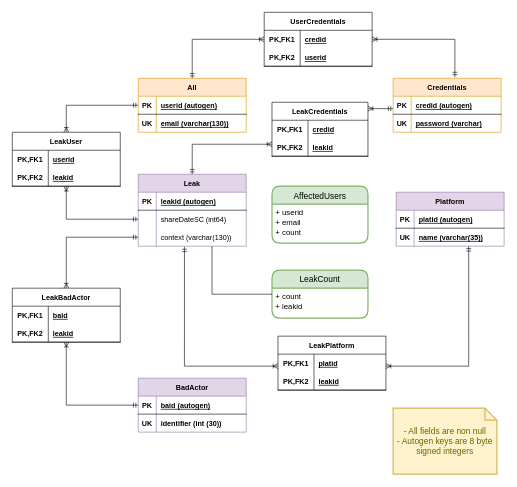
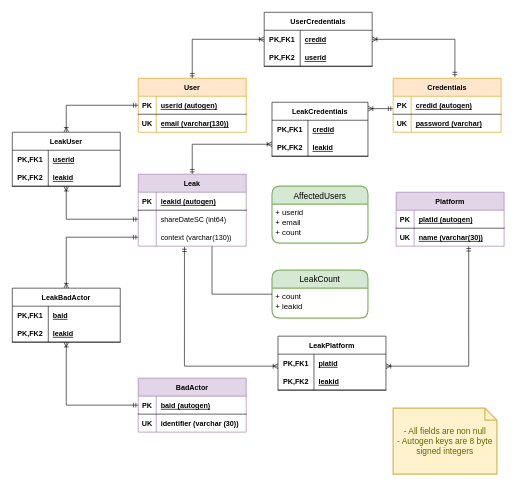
(192, 88) -> (192, 88)
(454, 238) -> (454, 238)
(198, 424) -> (207, 424)
